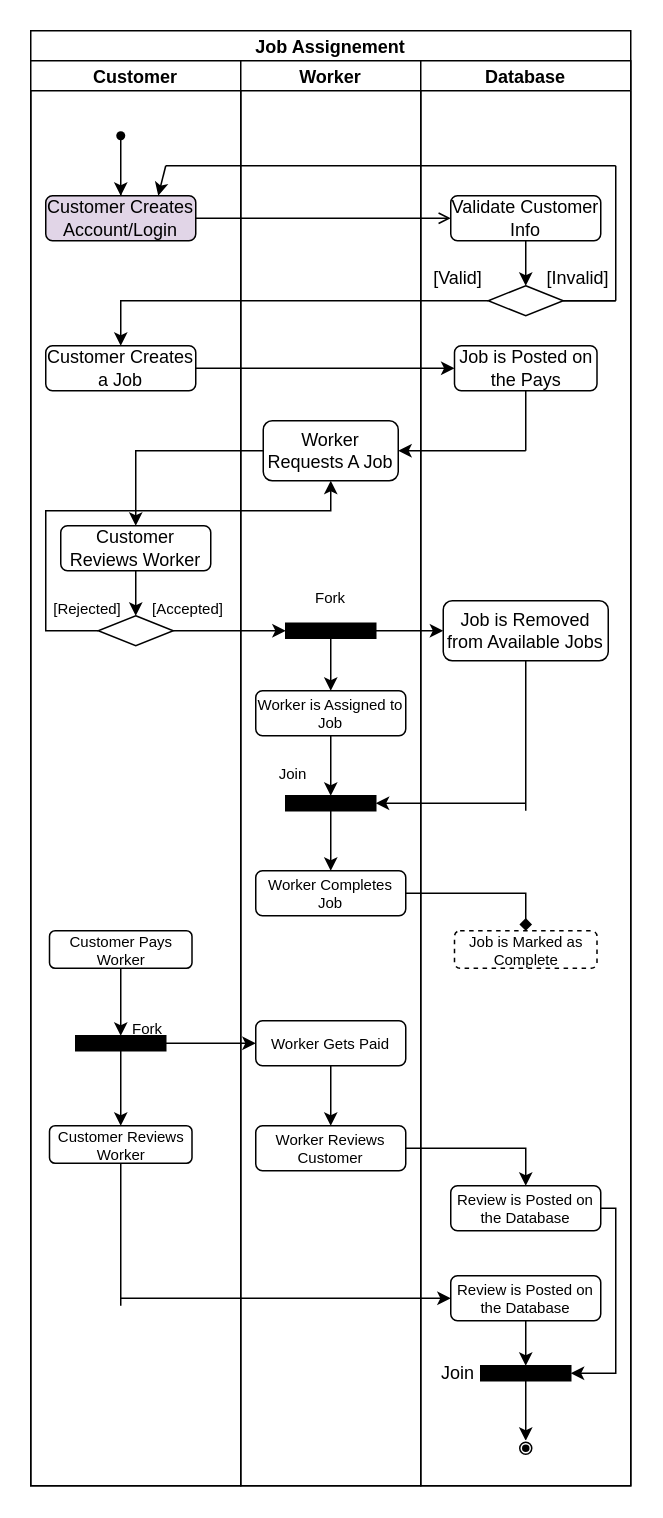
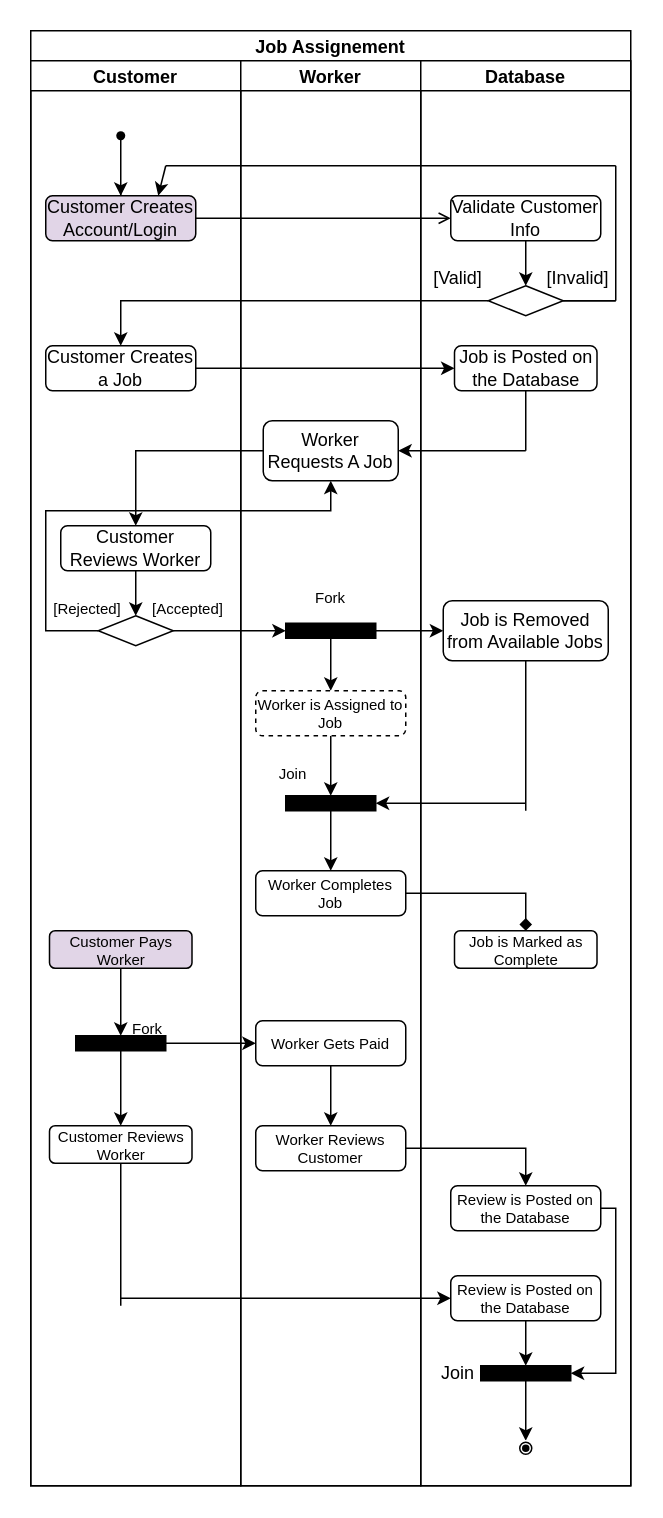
(527, 368) -> (527, 368)
(331, 713) -> (331, 713)
(121, 950) -> (121, 950)
(526, 950) -> (526, 950)
